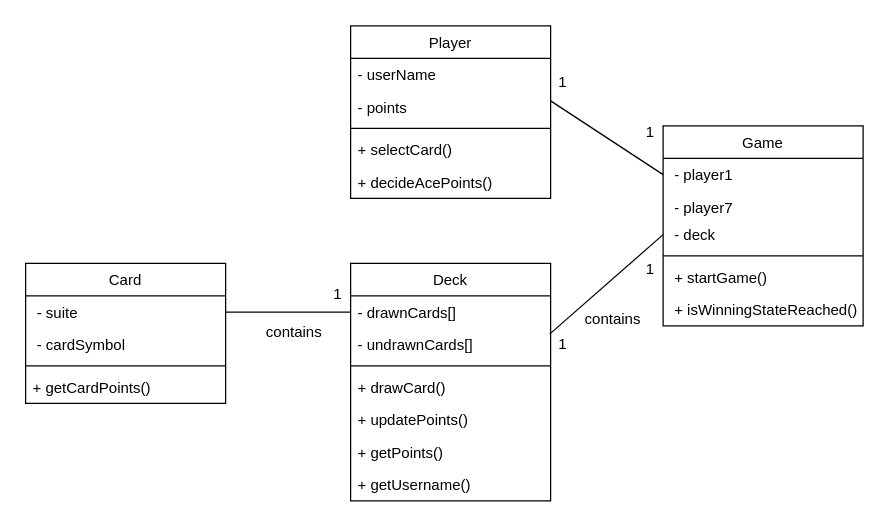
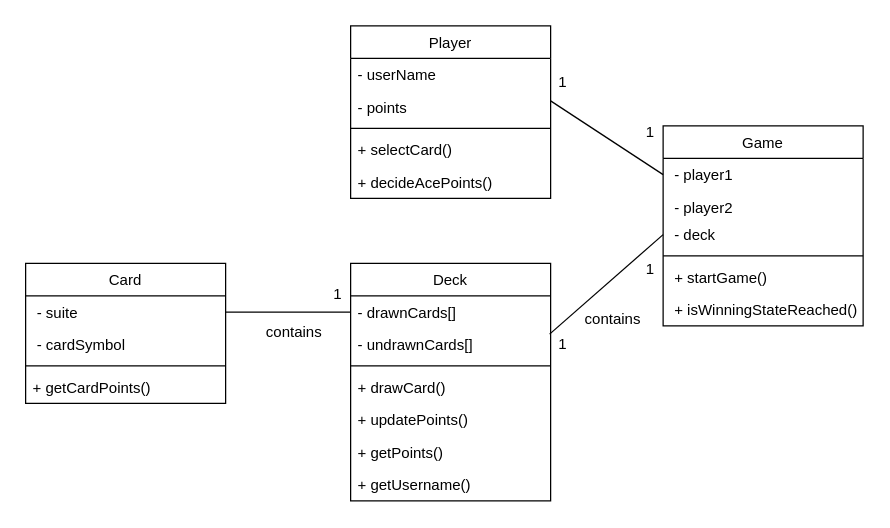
(704, 208) -> (704, 208)
